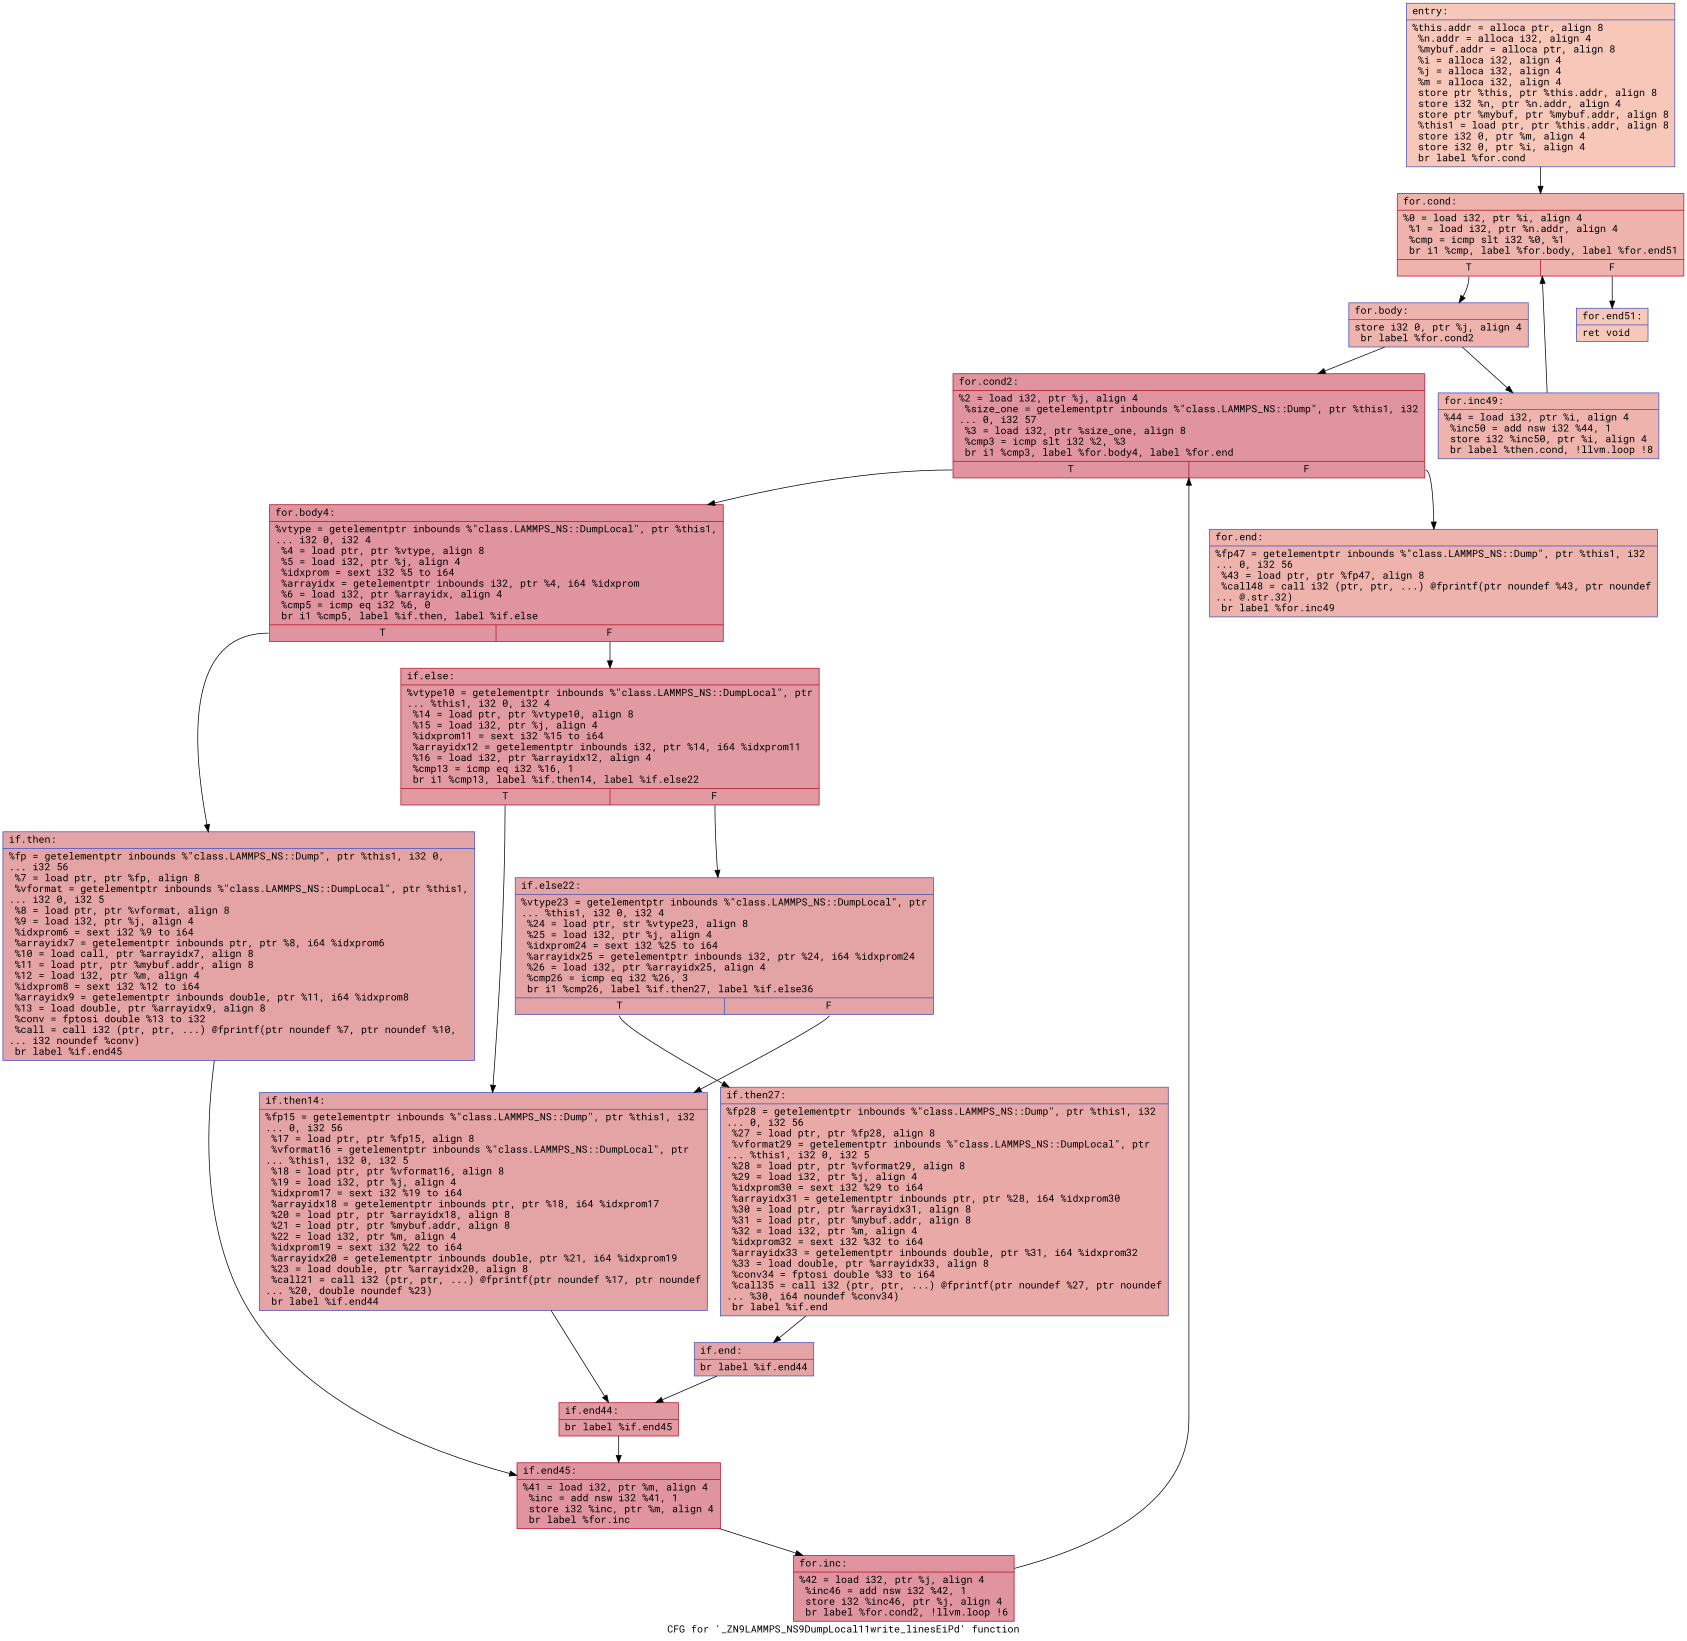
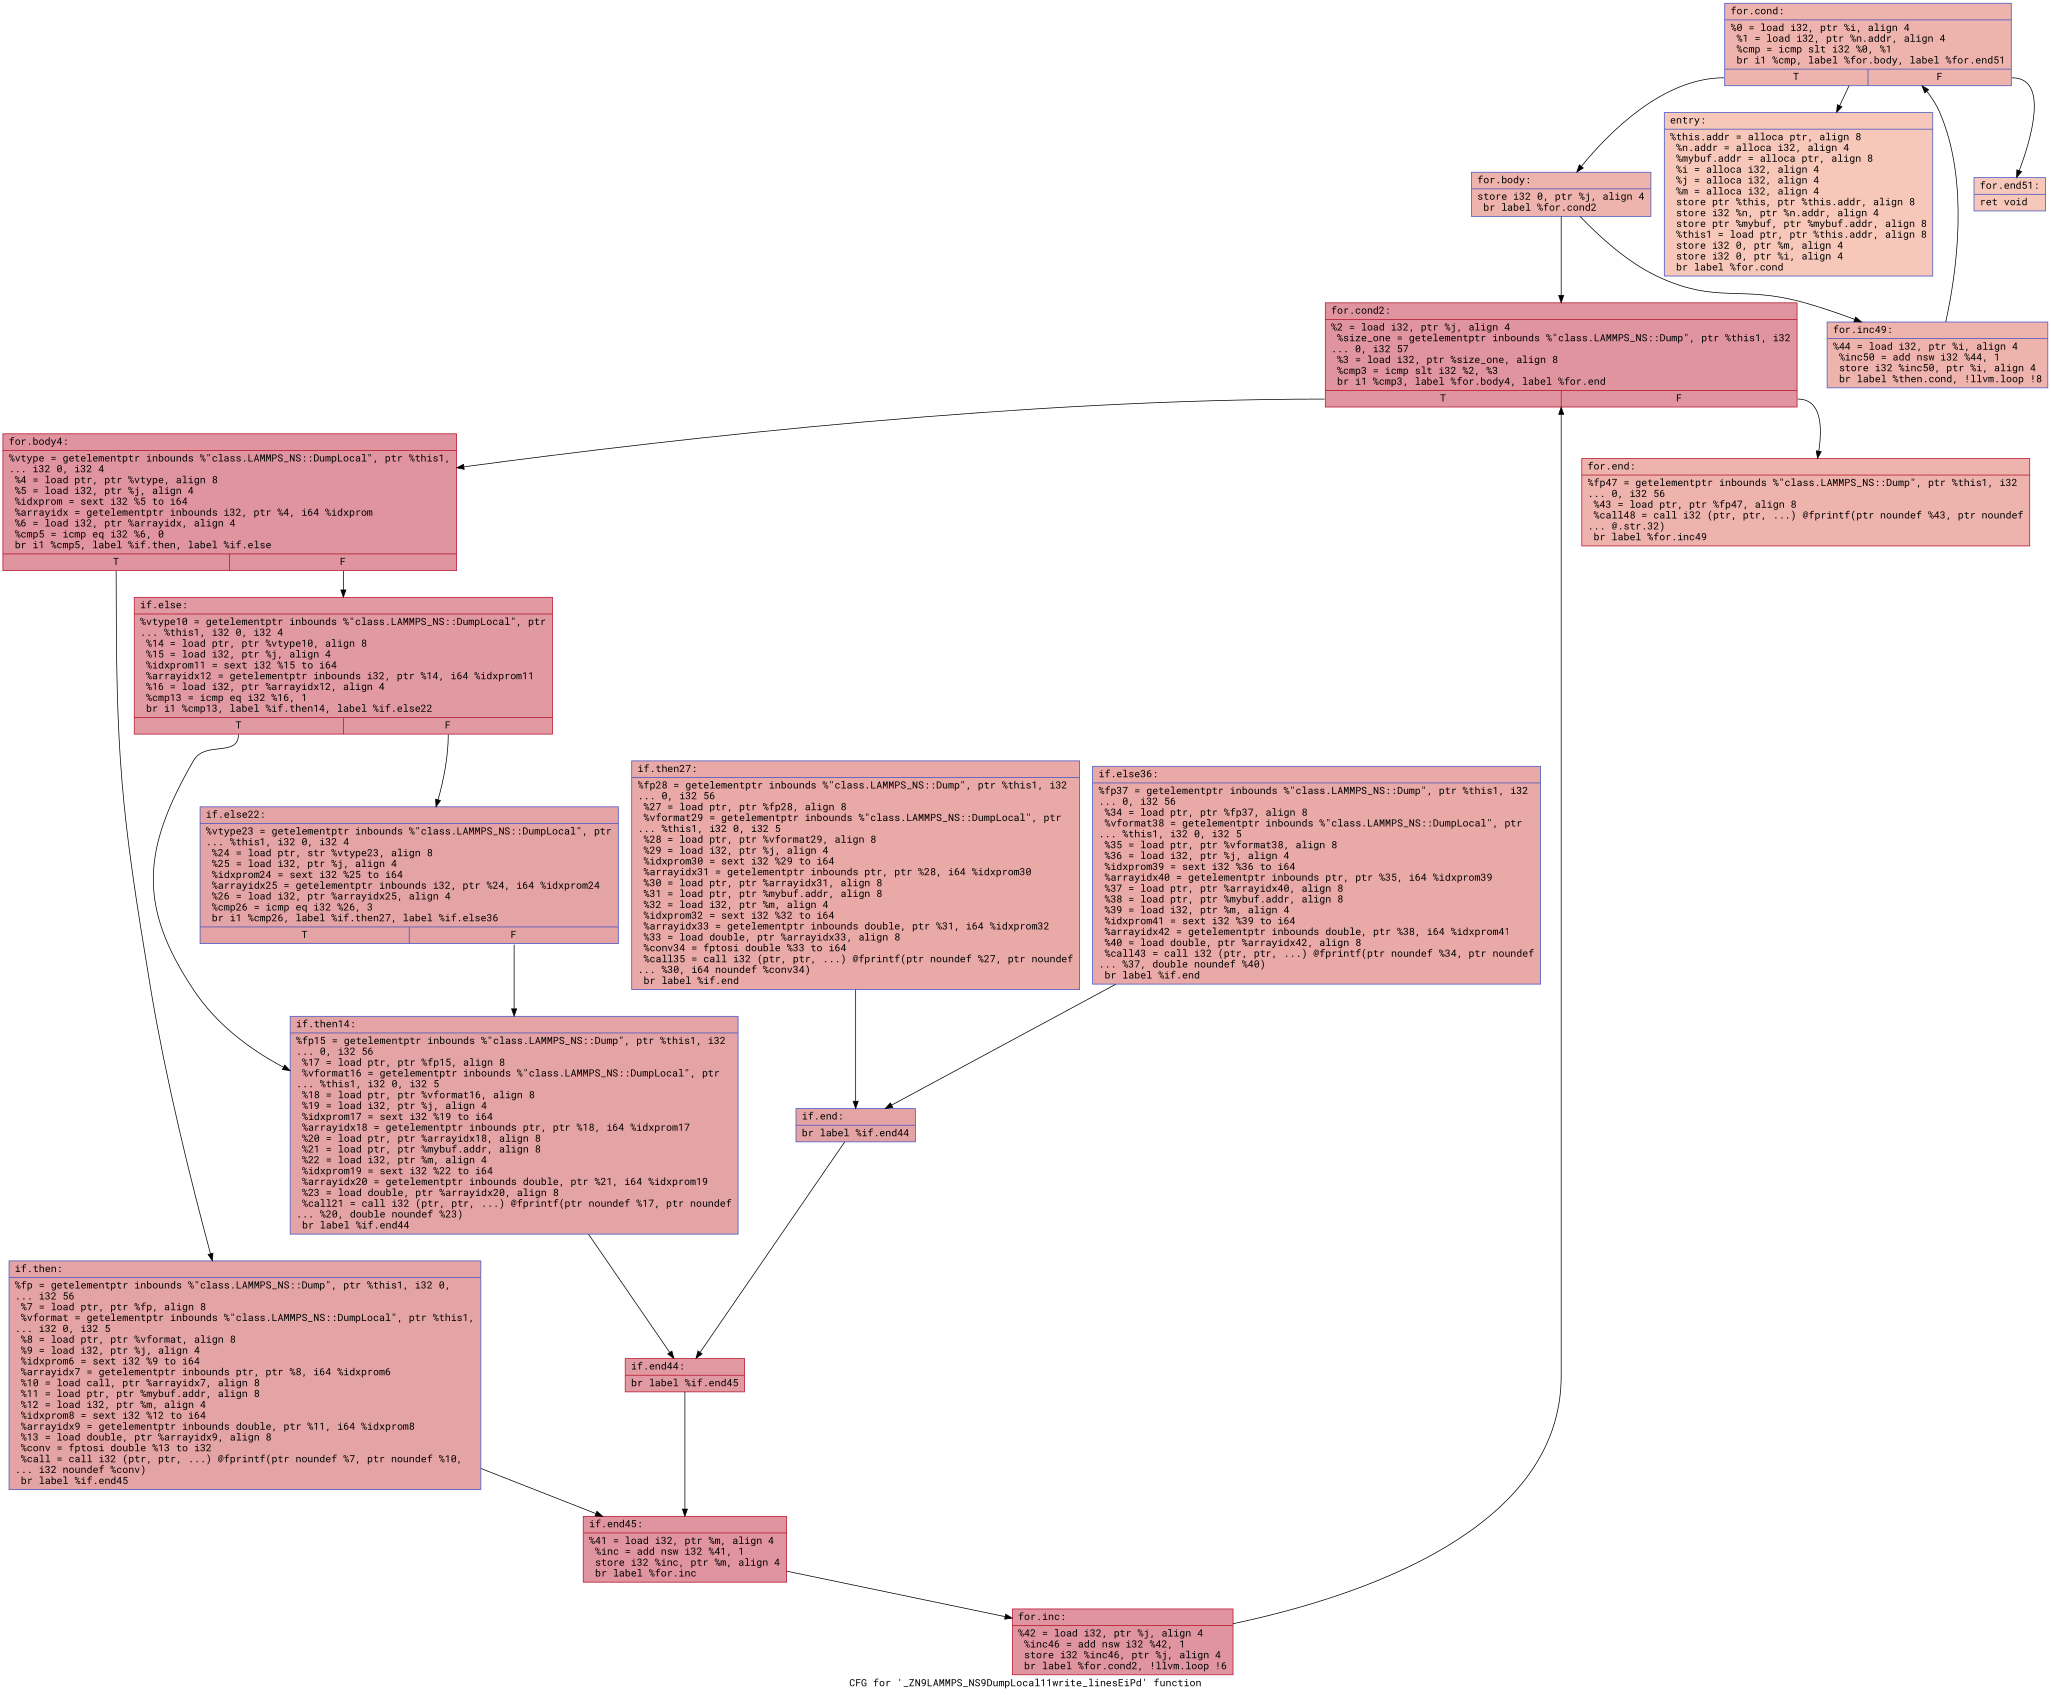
(1541, 176) -> (1844, 96)
(1541, 235) -> (1868, 45)
(1433, 573) -> (1806, 502)
none -> (1317, 875)
(669, 1052) -> none
